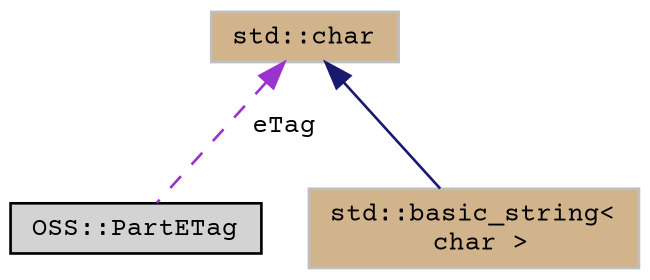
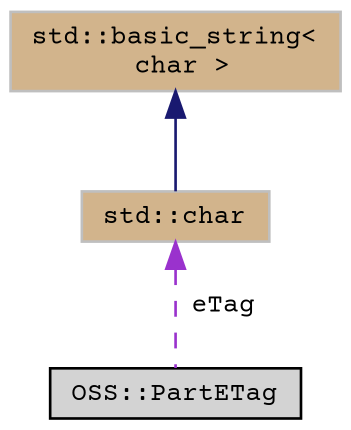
(392, 136) -> (176, 155)
